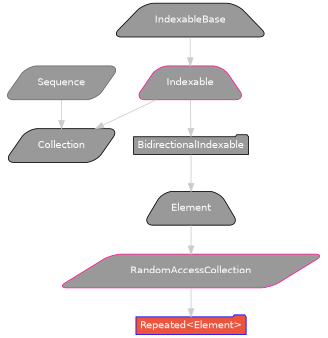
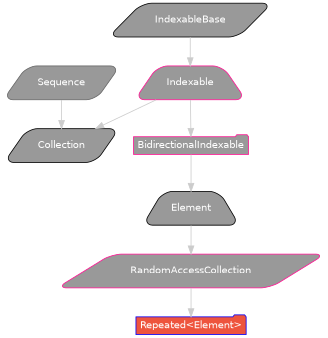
(190, 20) -> (190, 20)
(191, 146) -> (191, 146)
